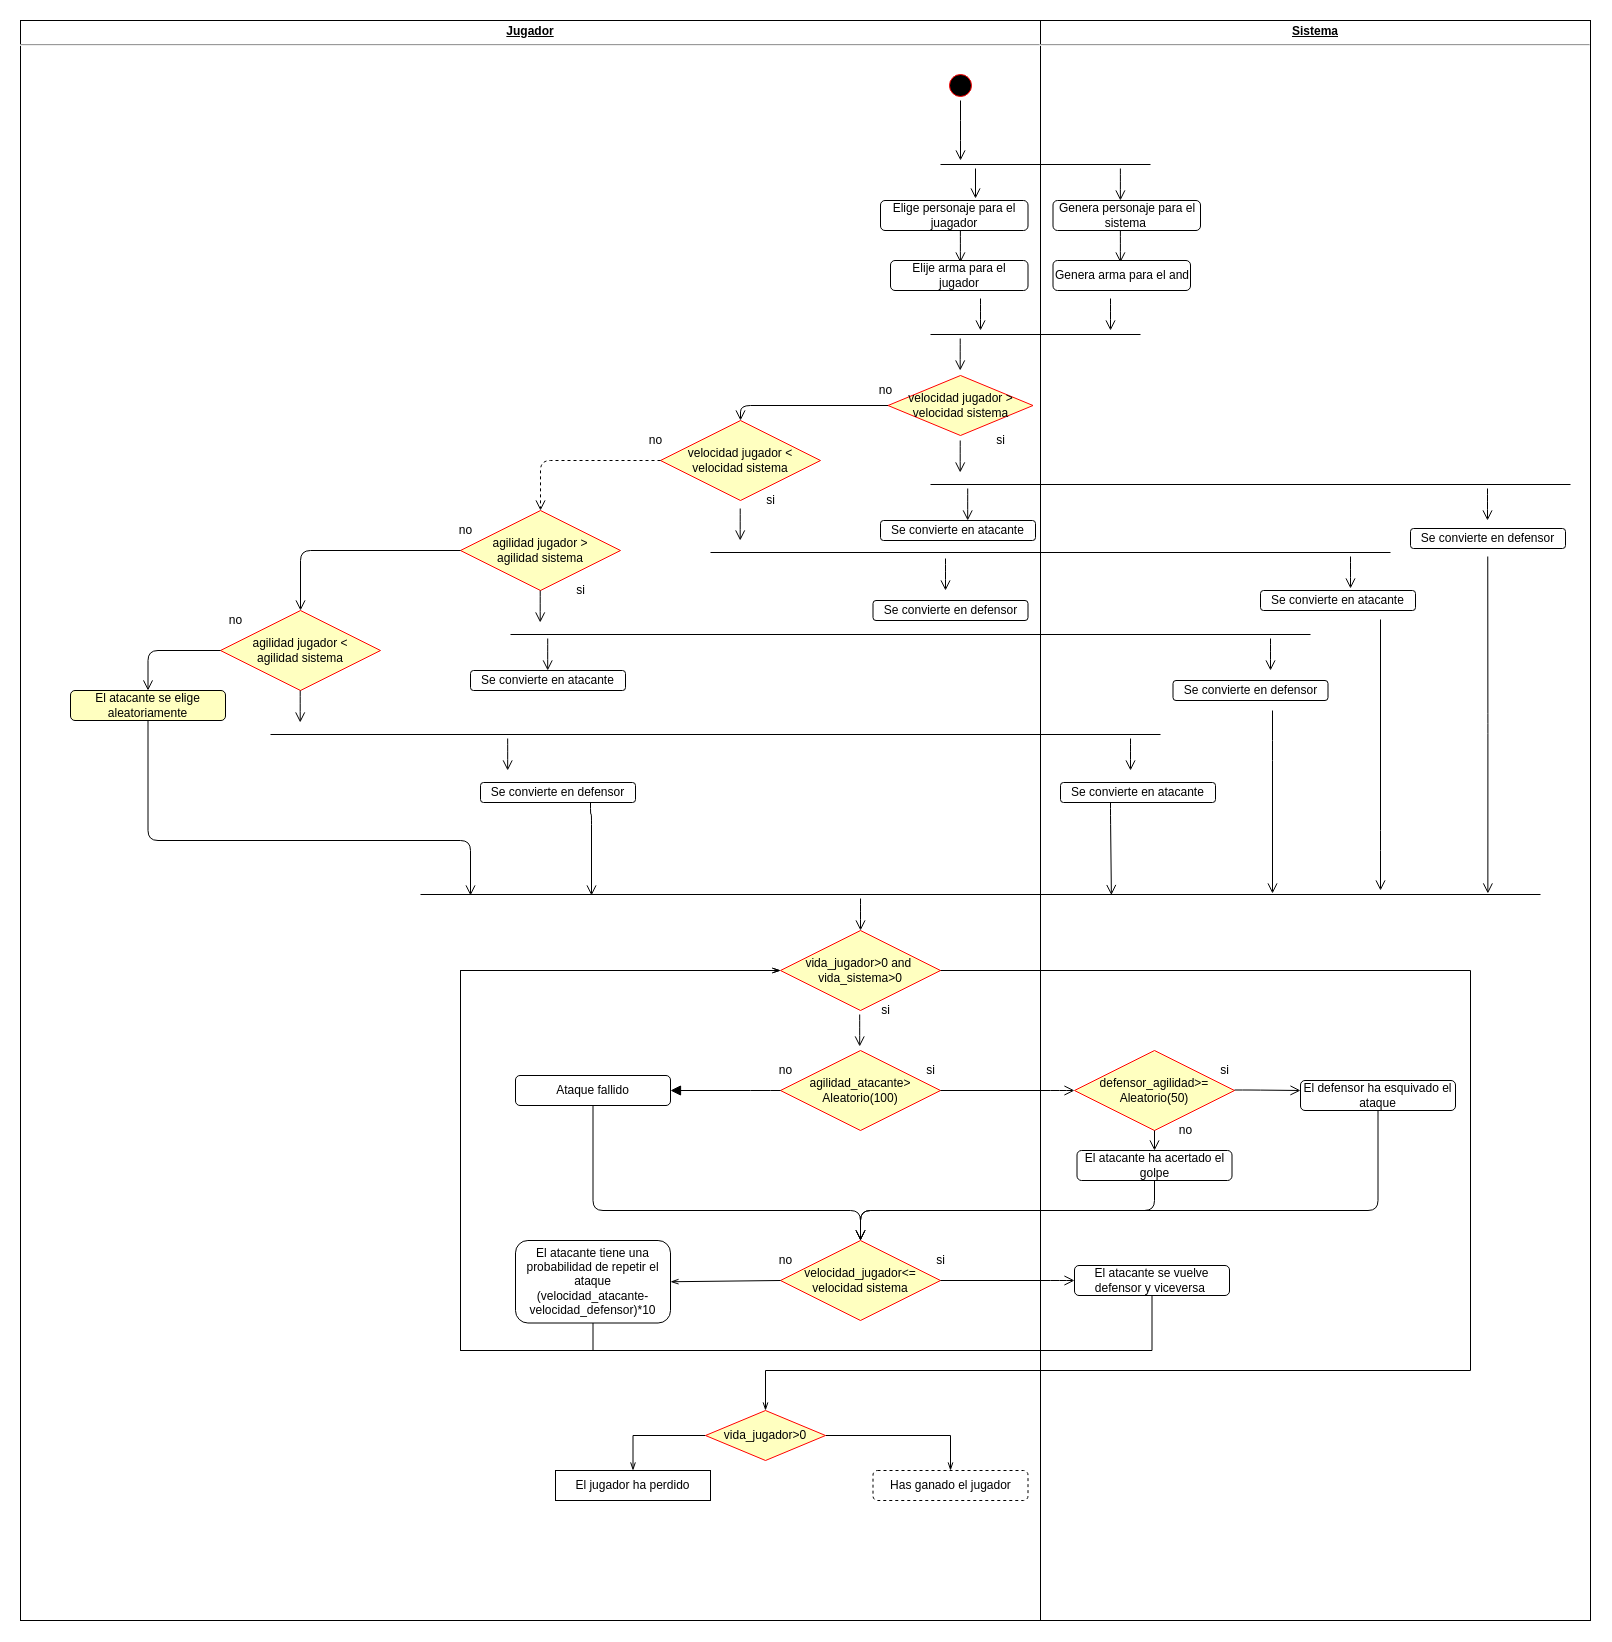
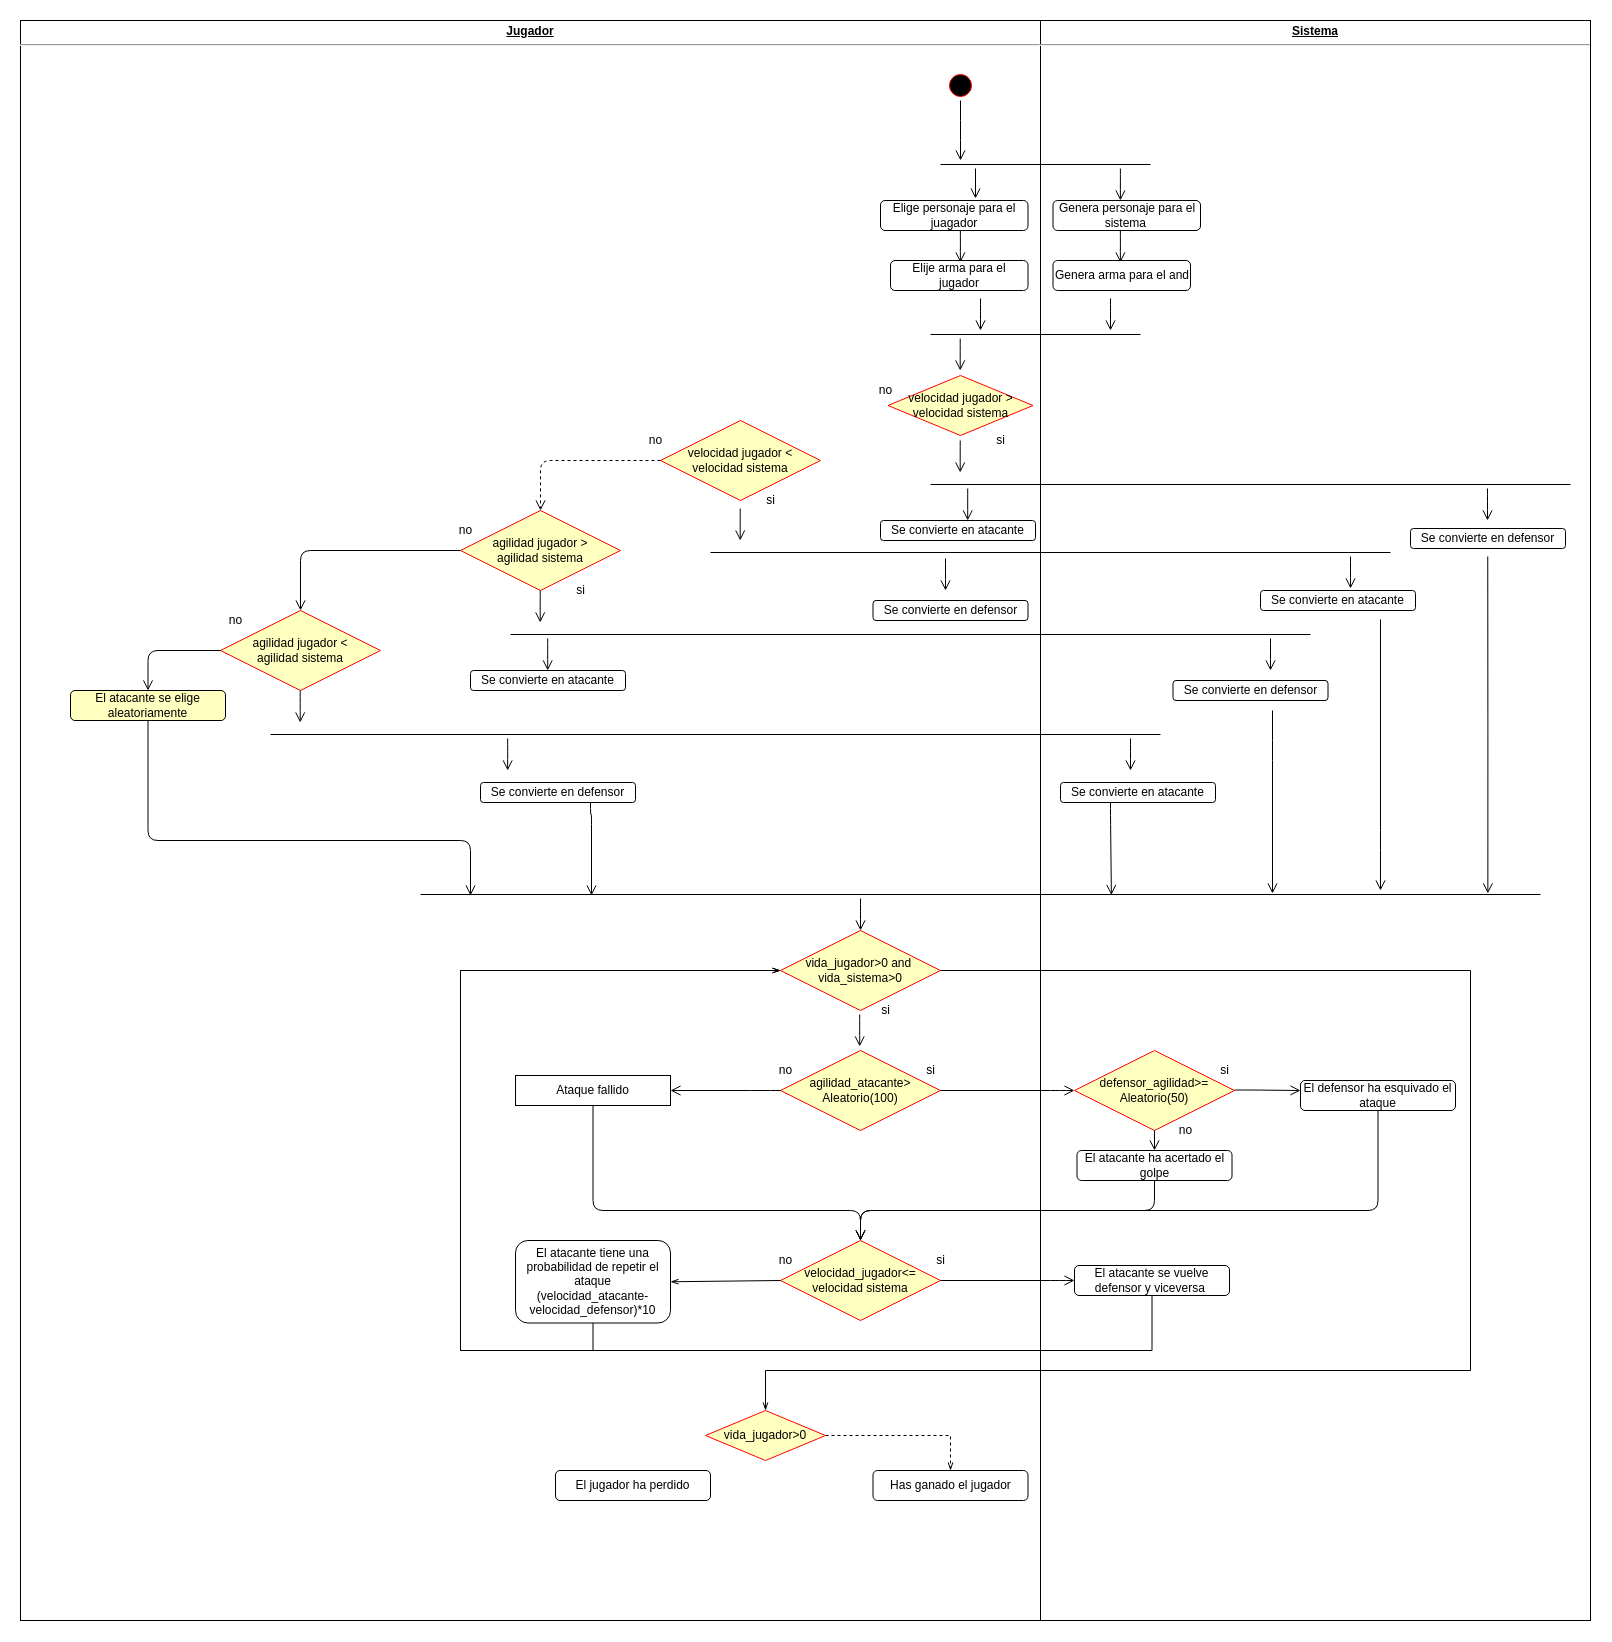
(812, 406) -> none
(593, 1091) -> (593, 1091)
(682, 1091) -> (678, 1091)
(653, 1436) -> none
(904, 1436) -> (904, 1436)
(633, 1486) -> (633, 1486)
(951, 1486) -> (951, 1486)
